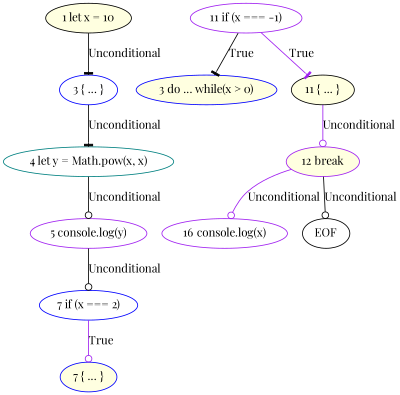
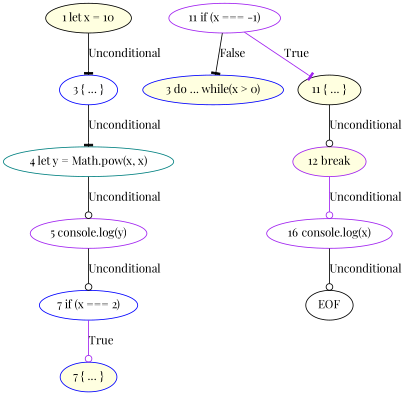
(242, 54) -> (233, 54)
(323, 122) -> (329, 122)
(324, 194) -> (329, 266)
